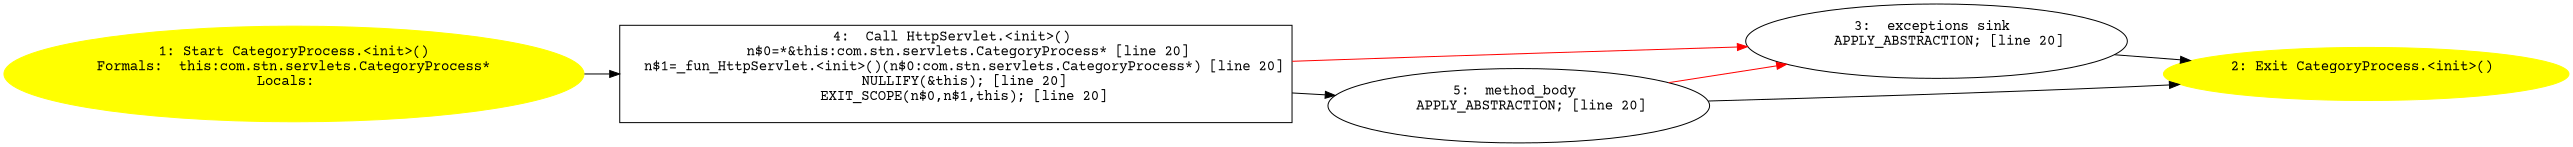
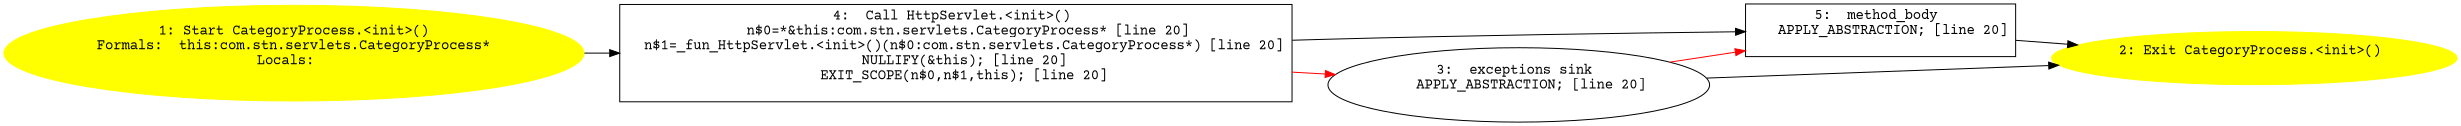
(1723, 74) -> (1703, 57)
(1519, 106) -> (1881, 30)
